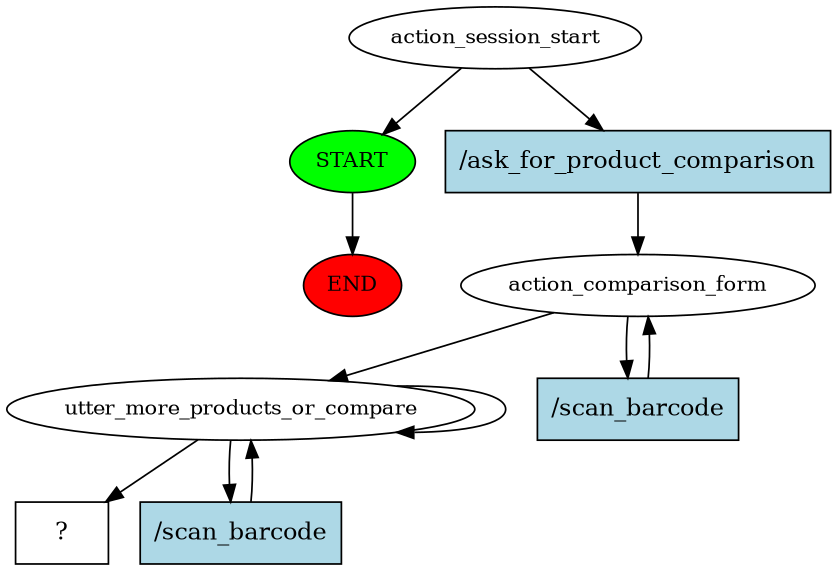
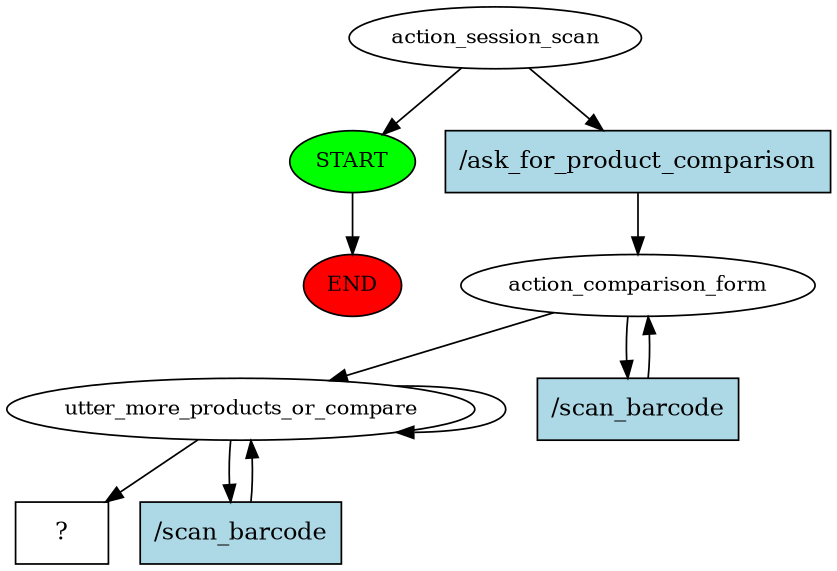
(495, 38) -> (495, 38)
